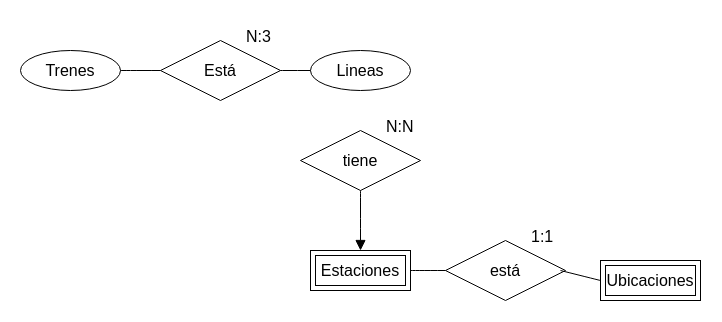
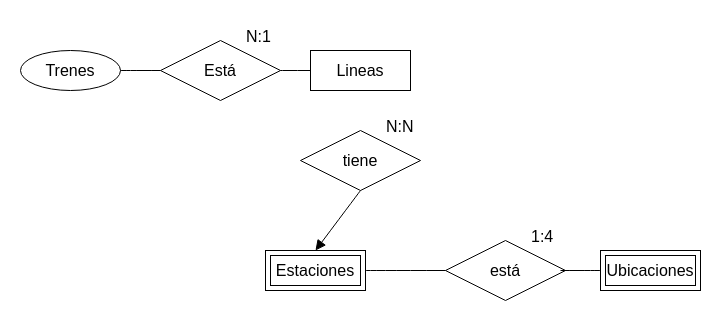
(258, 37) -> (258, 37)
(361, 71) -> (361, 71)
(543, 237) -> (543, 237)
(361, 271) -> (316, 271)
(651, 281) -> (651, 271)
